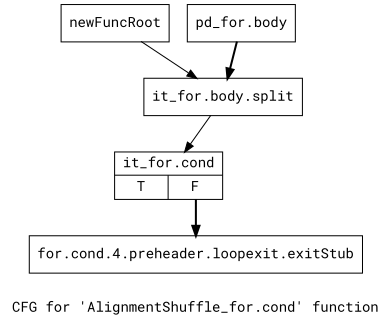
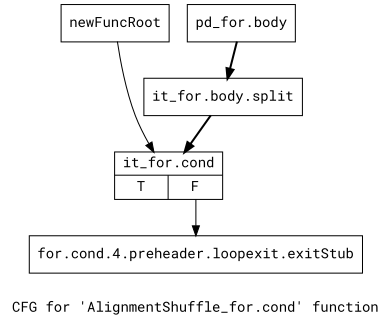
(165, 57) -> (128, 94)
(201, 130) -> (201, 130)
(196, 213) -> (196, 213)
